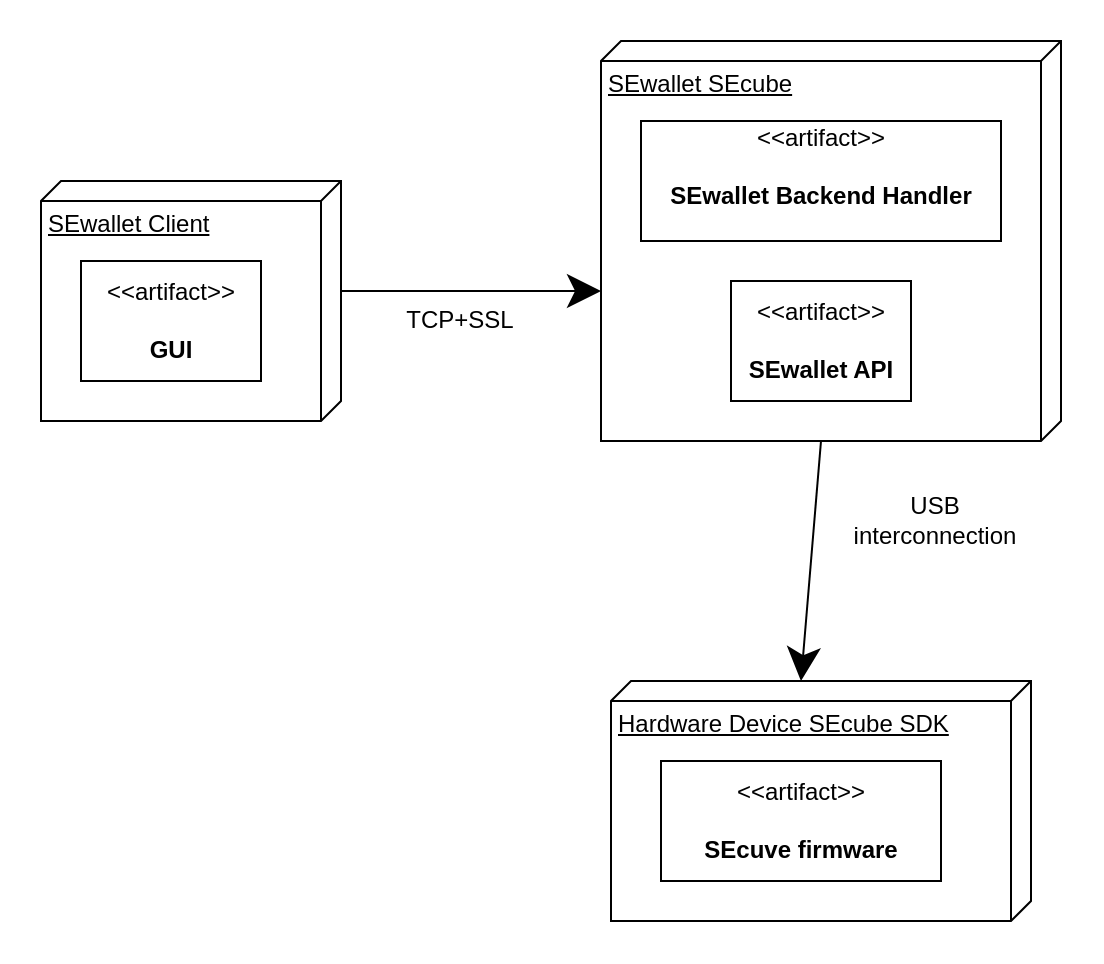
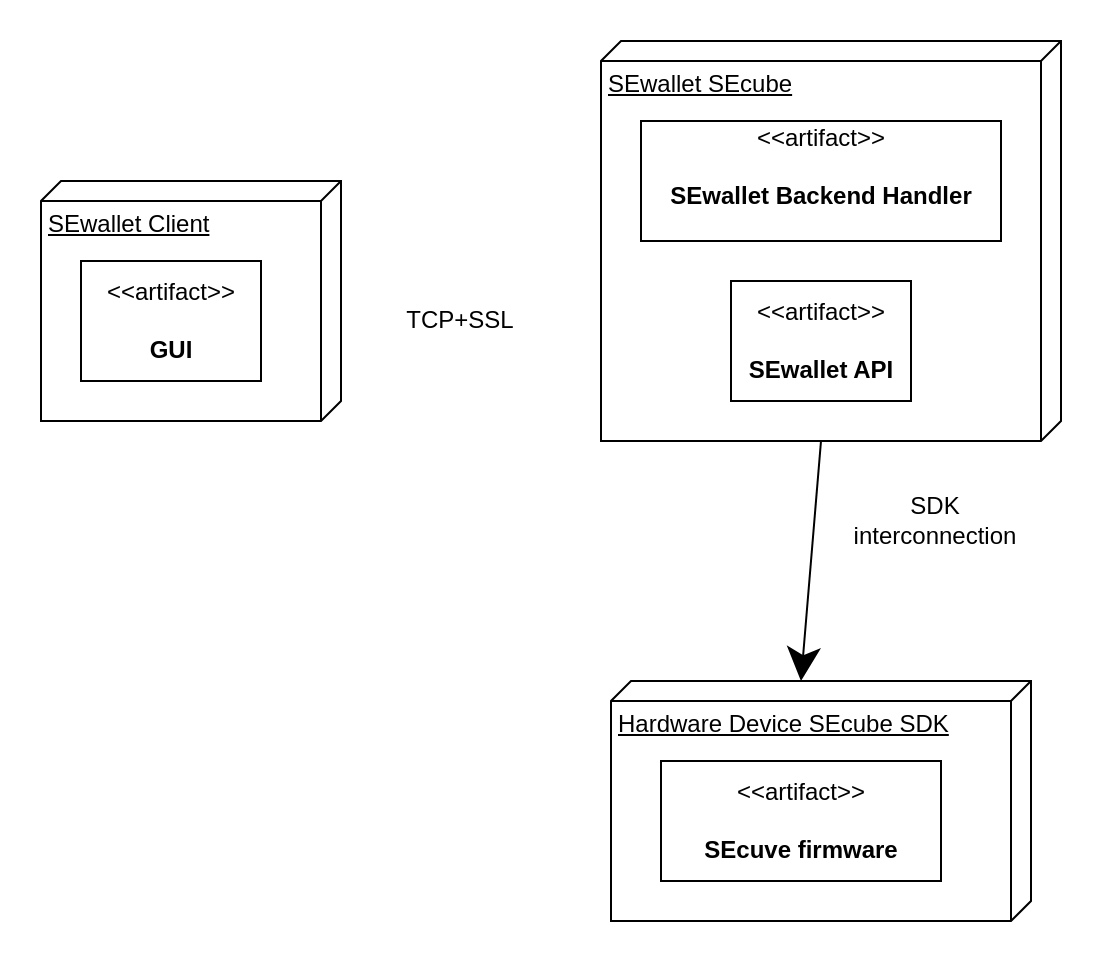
(458, 291) -> none
(936, 521) -> (936, 521)
